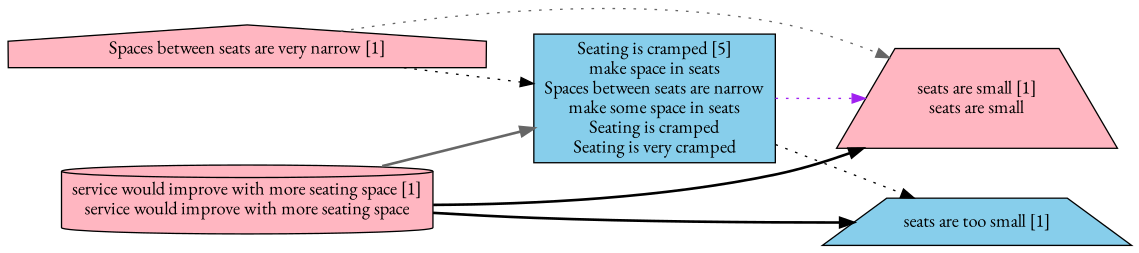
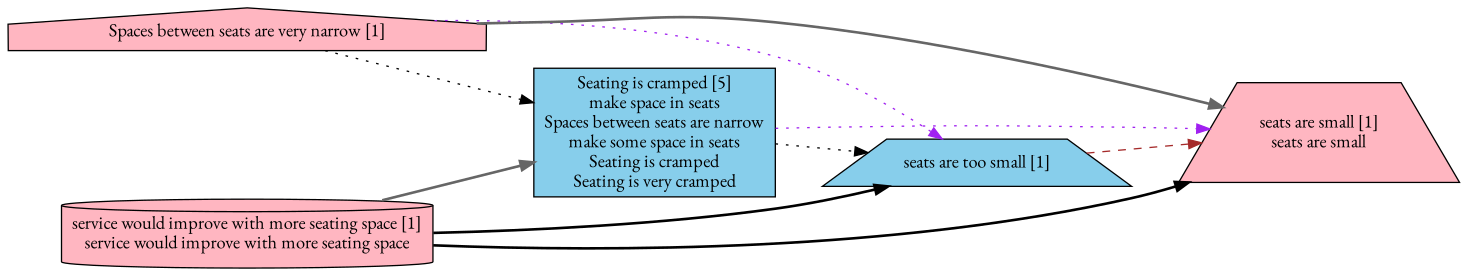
(611, 9) -> (846, 31)
none -> (692, 38)
none -> (1138, 149)
